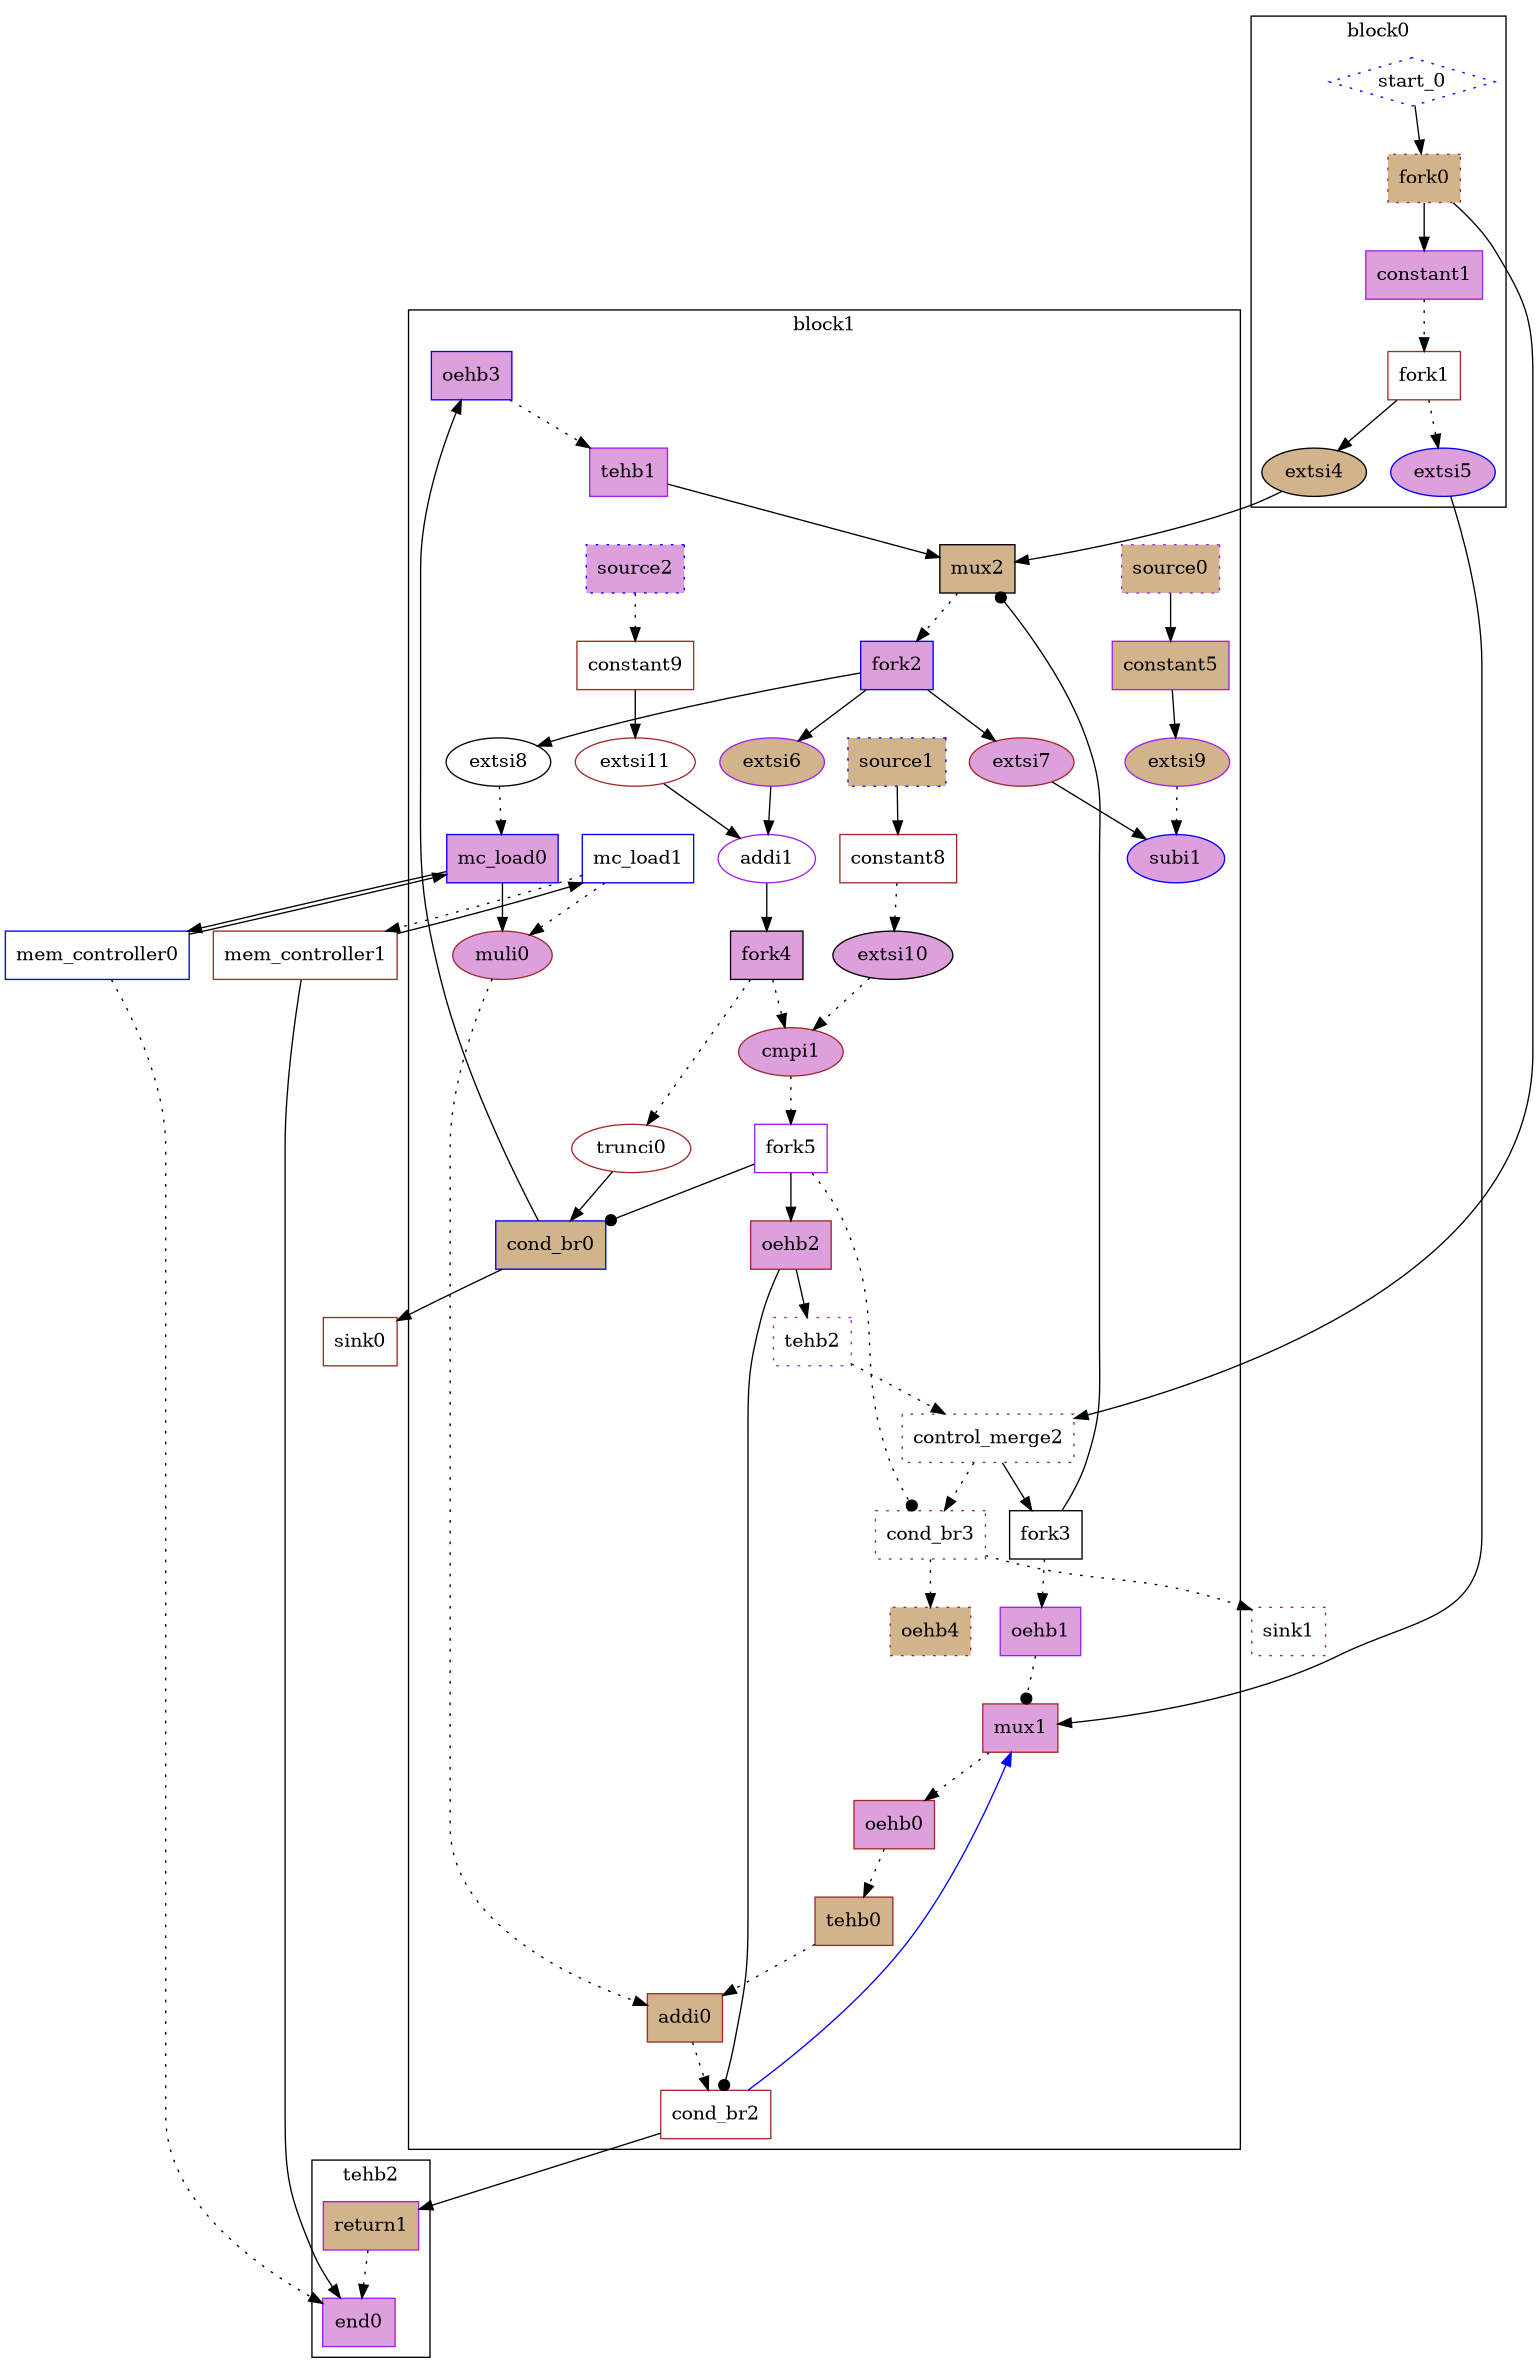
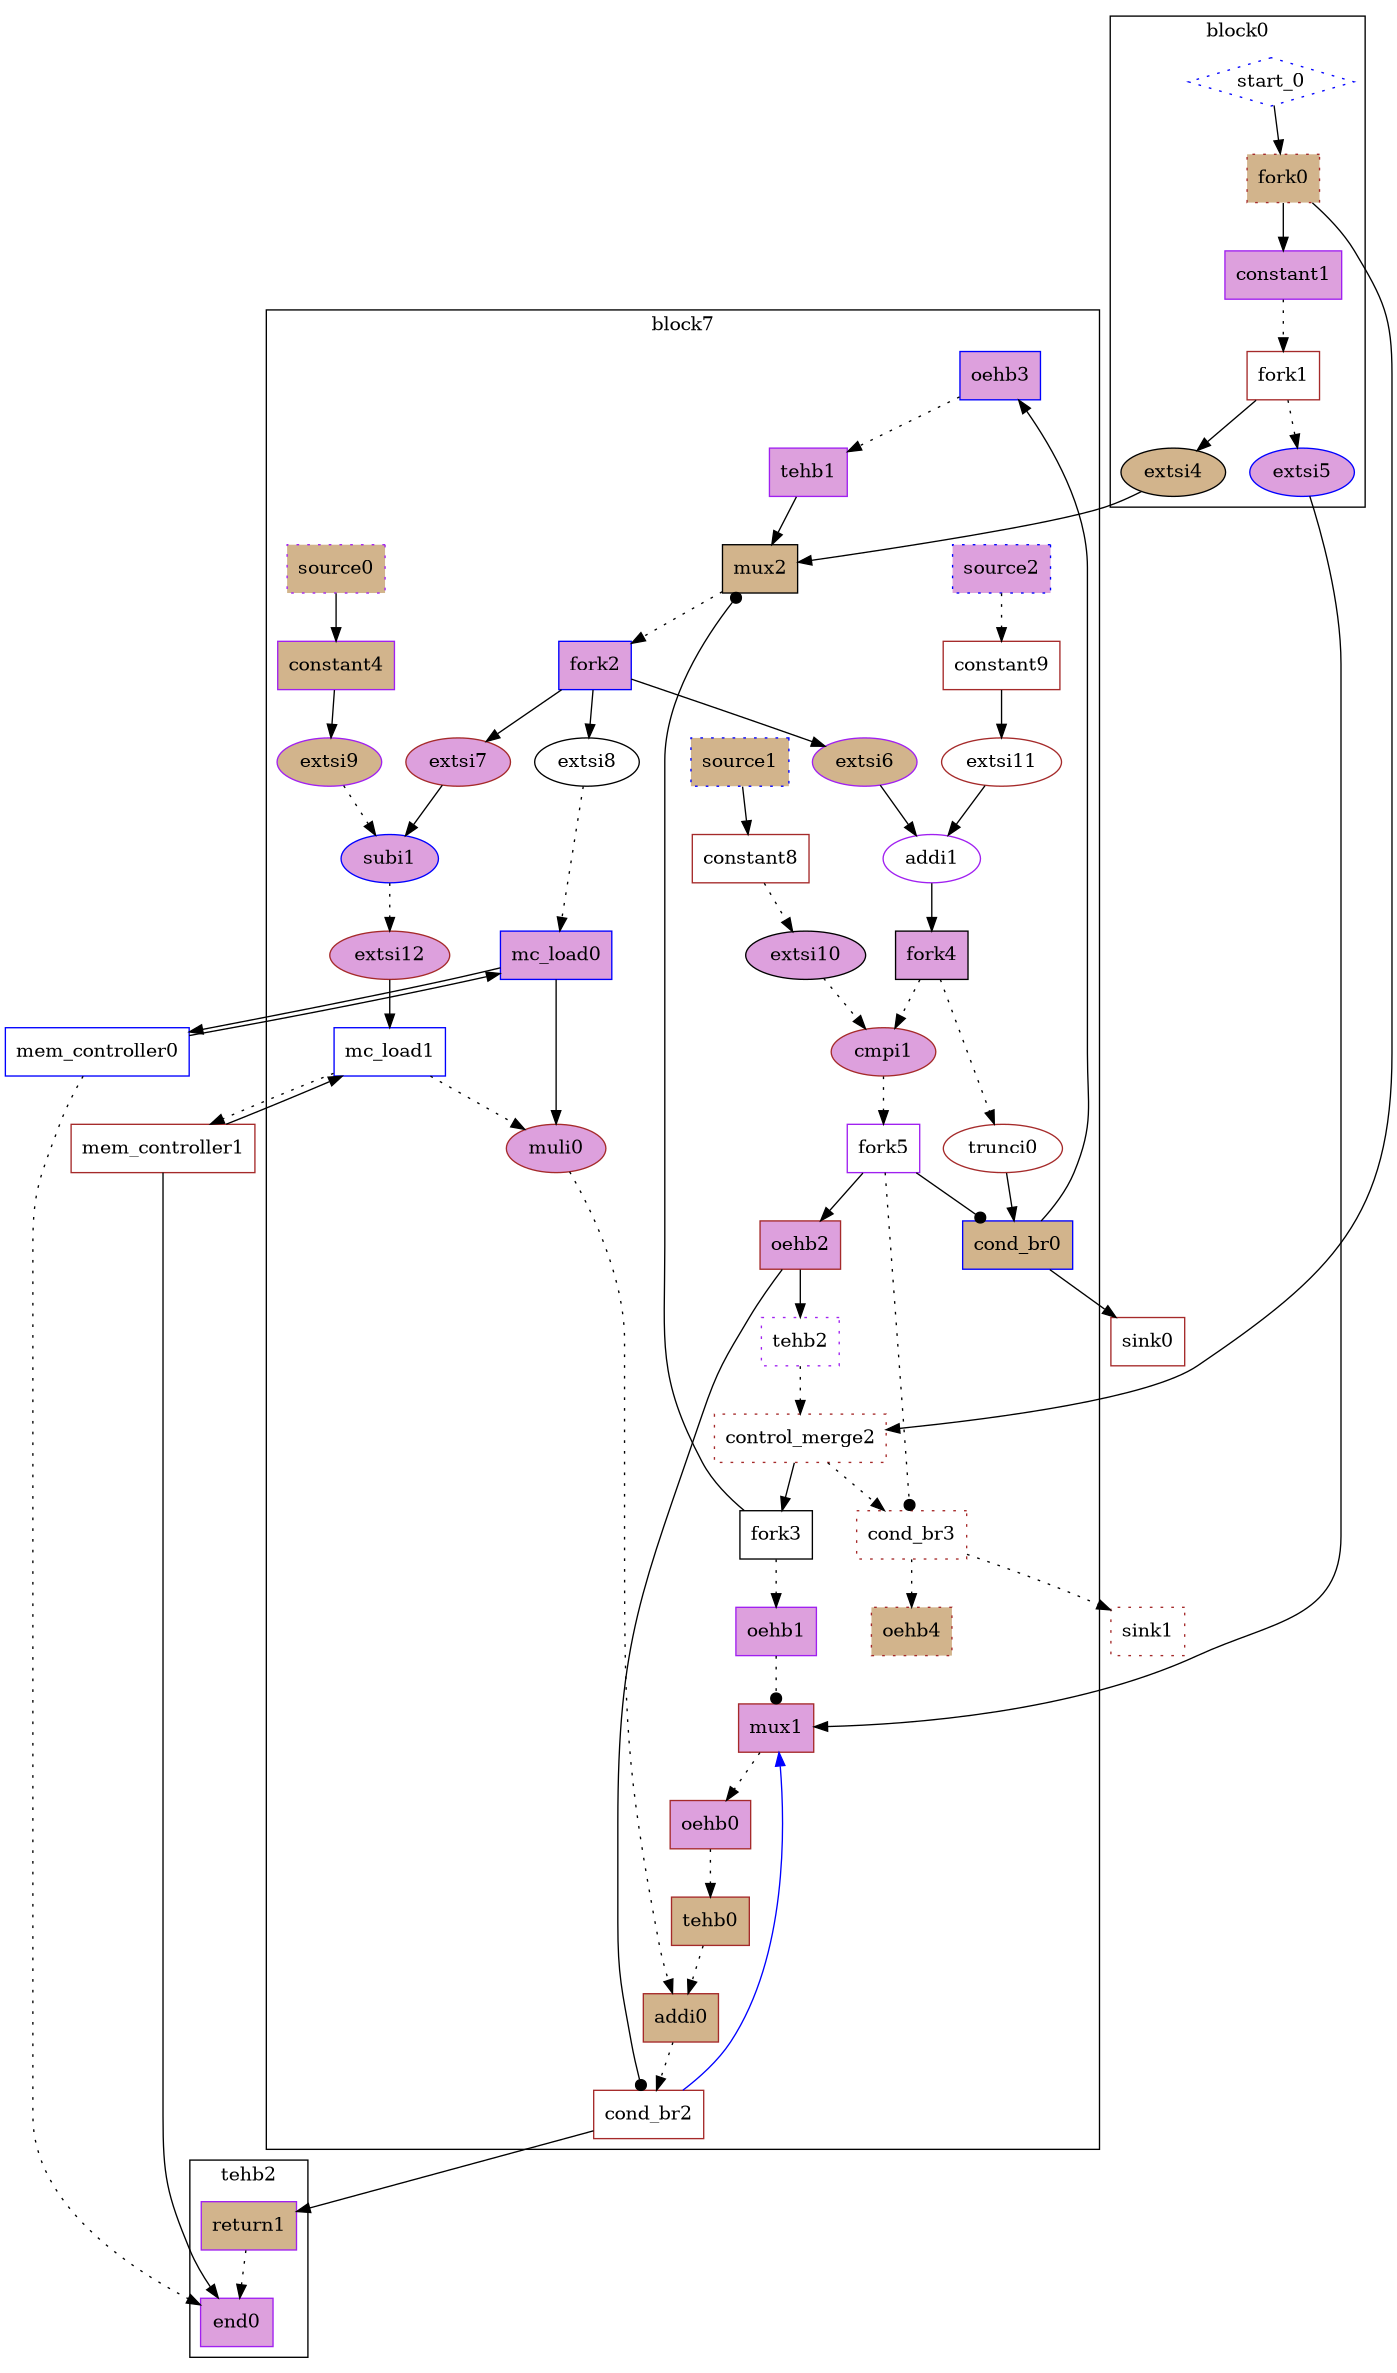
(824, 325) -> (683, 325)
(1171, 665) -> (336, 665)
none -> (390, 955)
